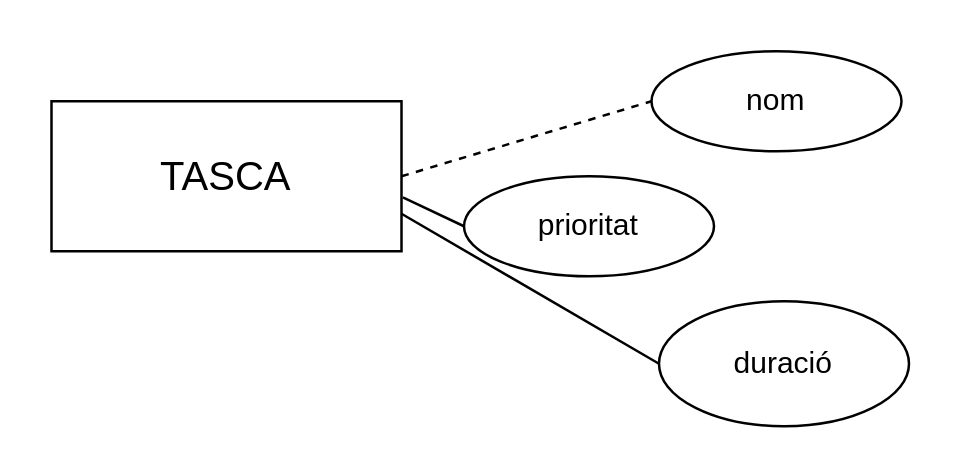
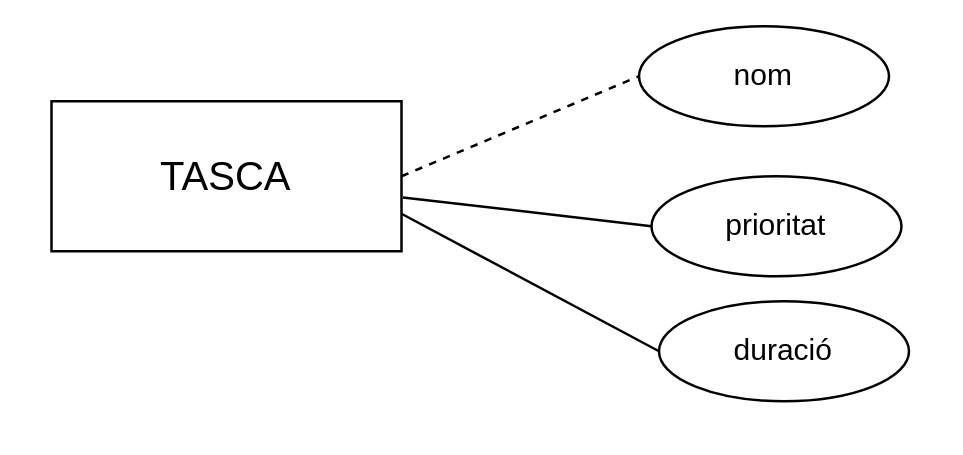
(776, 101) -> (764, 76)
(589, 226) -> (776, 226)
(784, 364) -> (784, 351)
